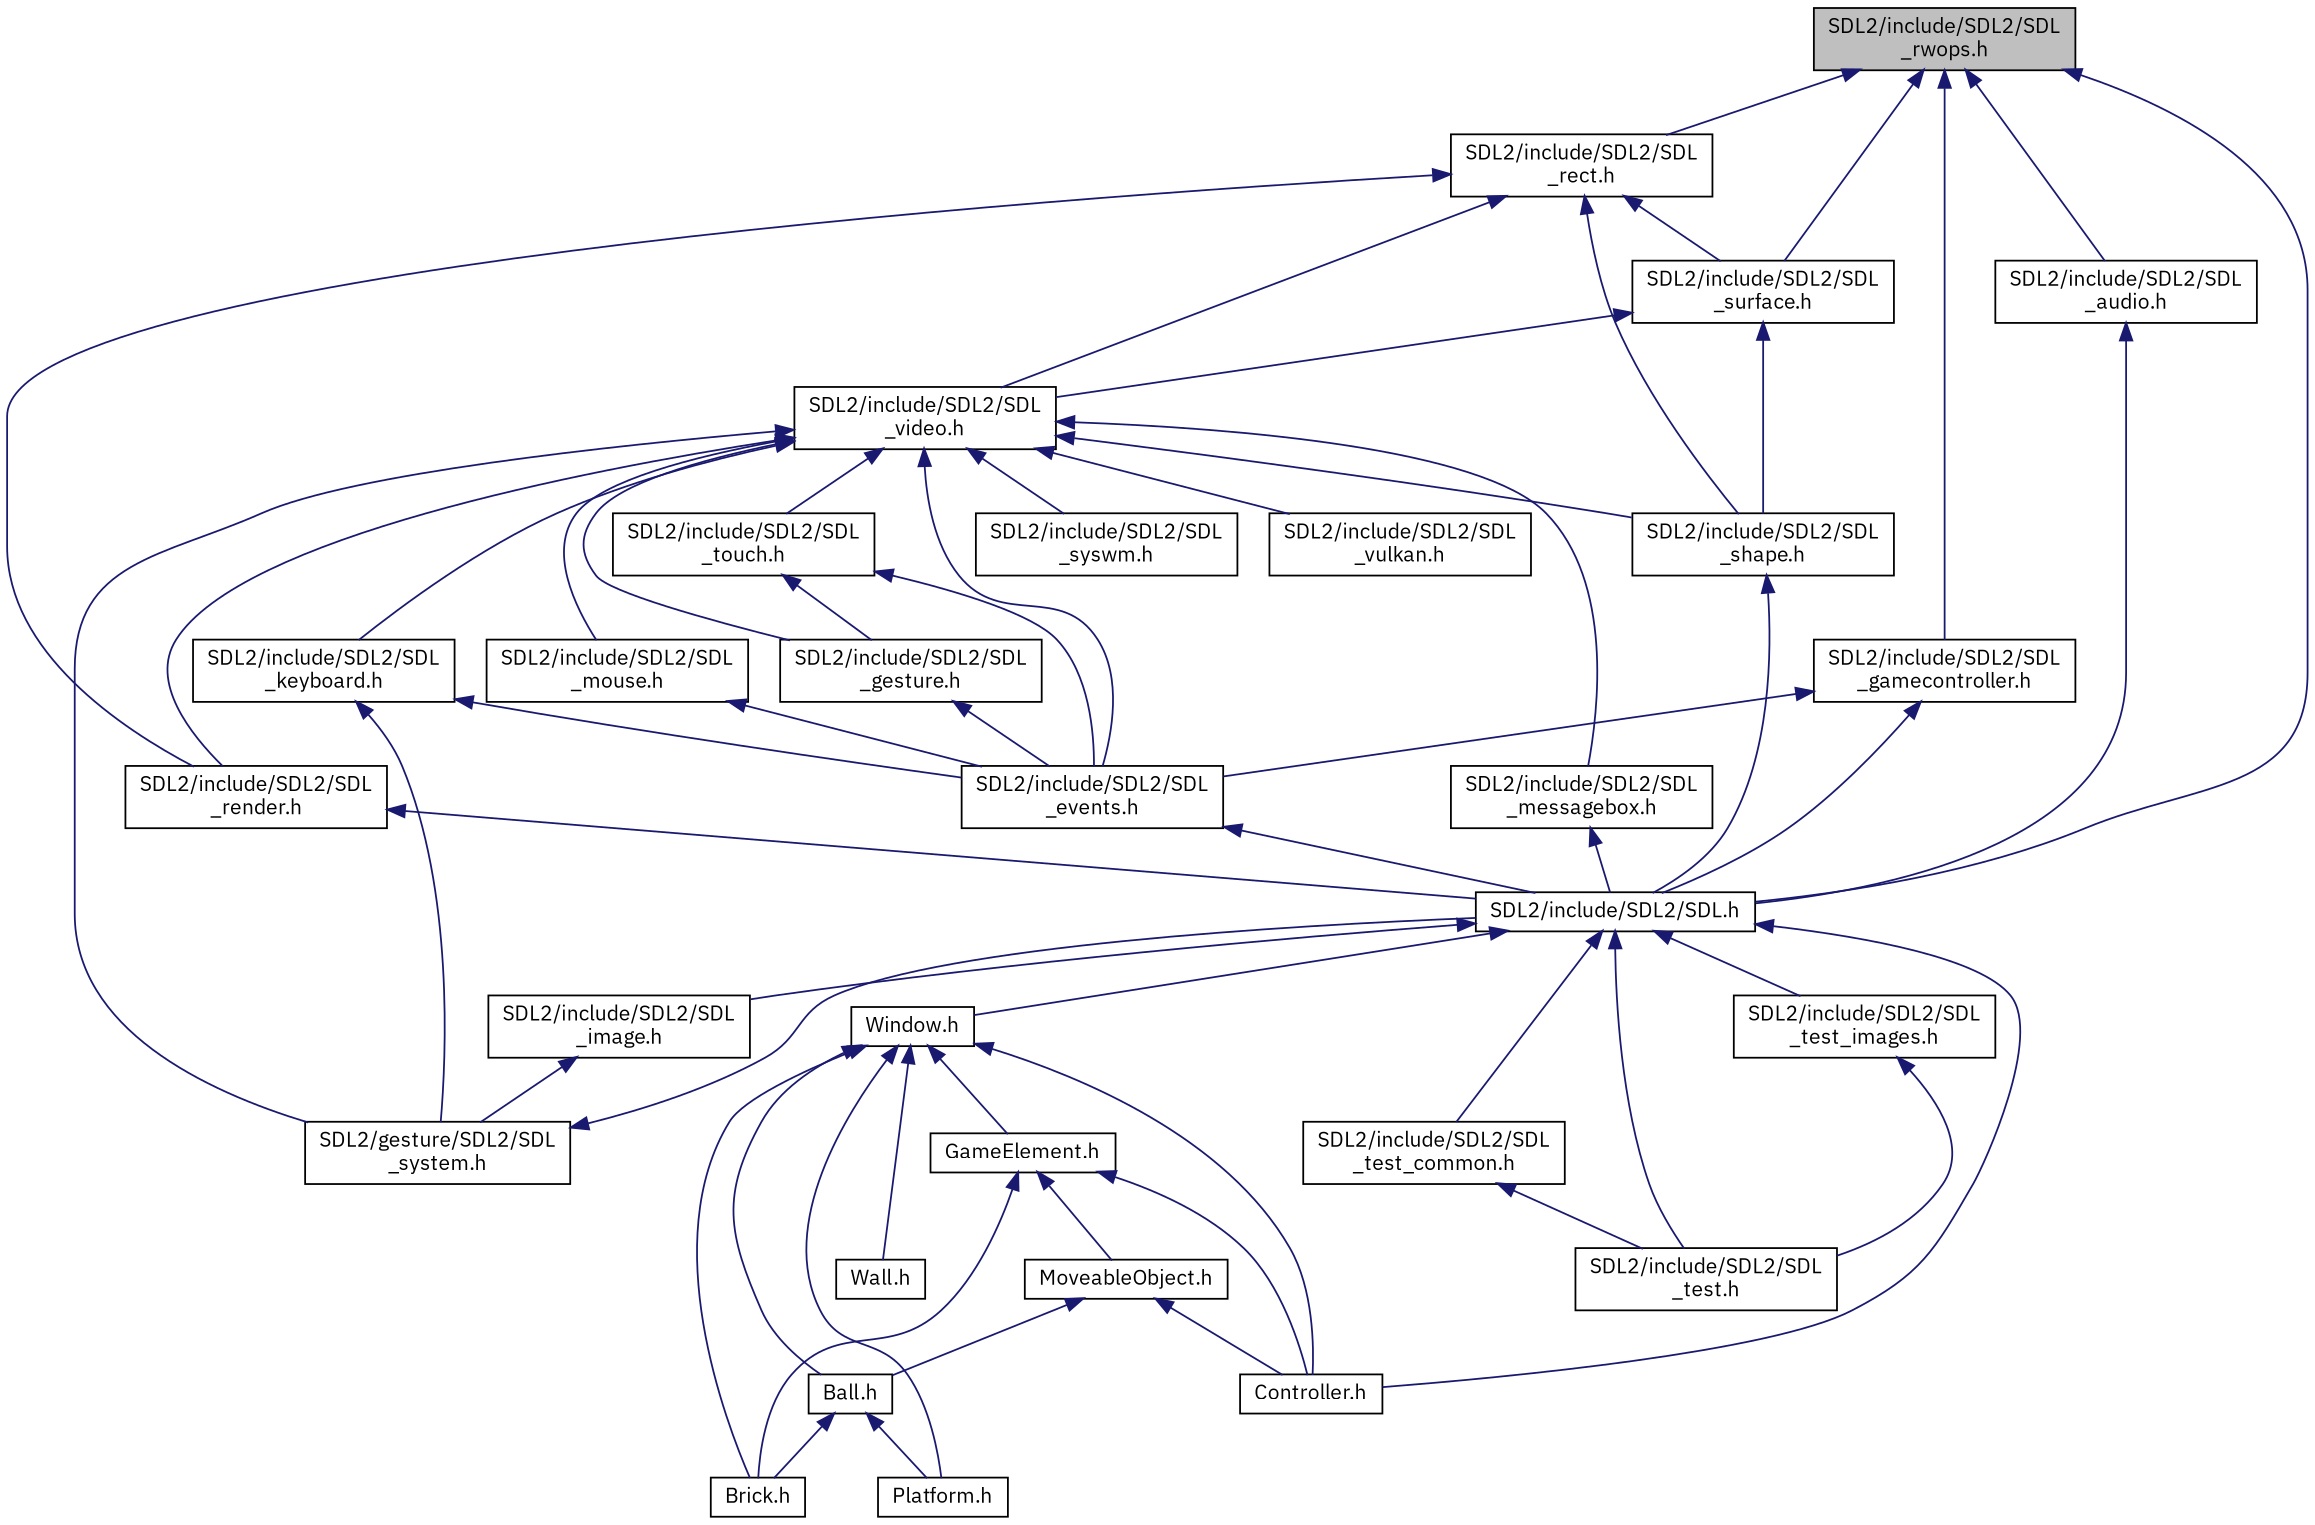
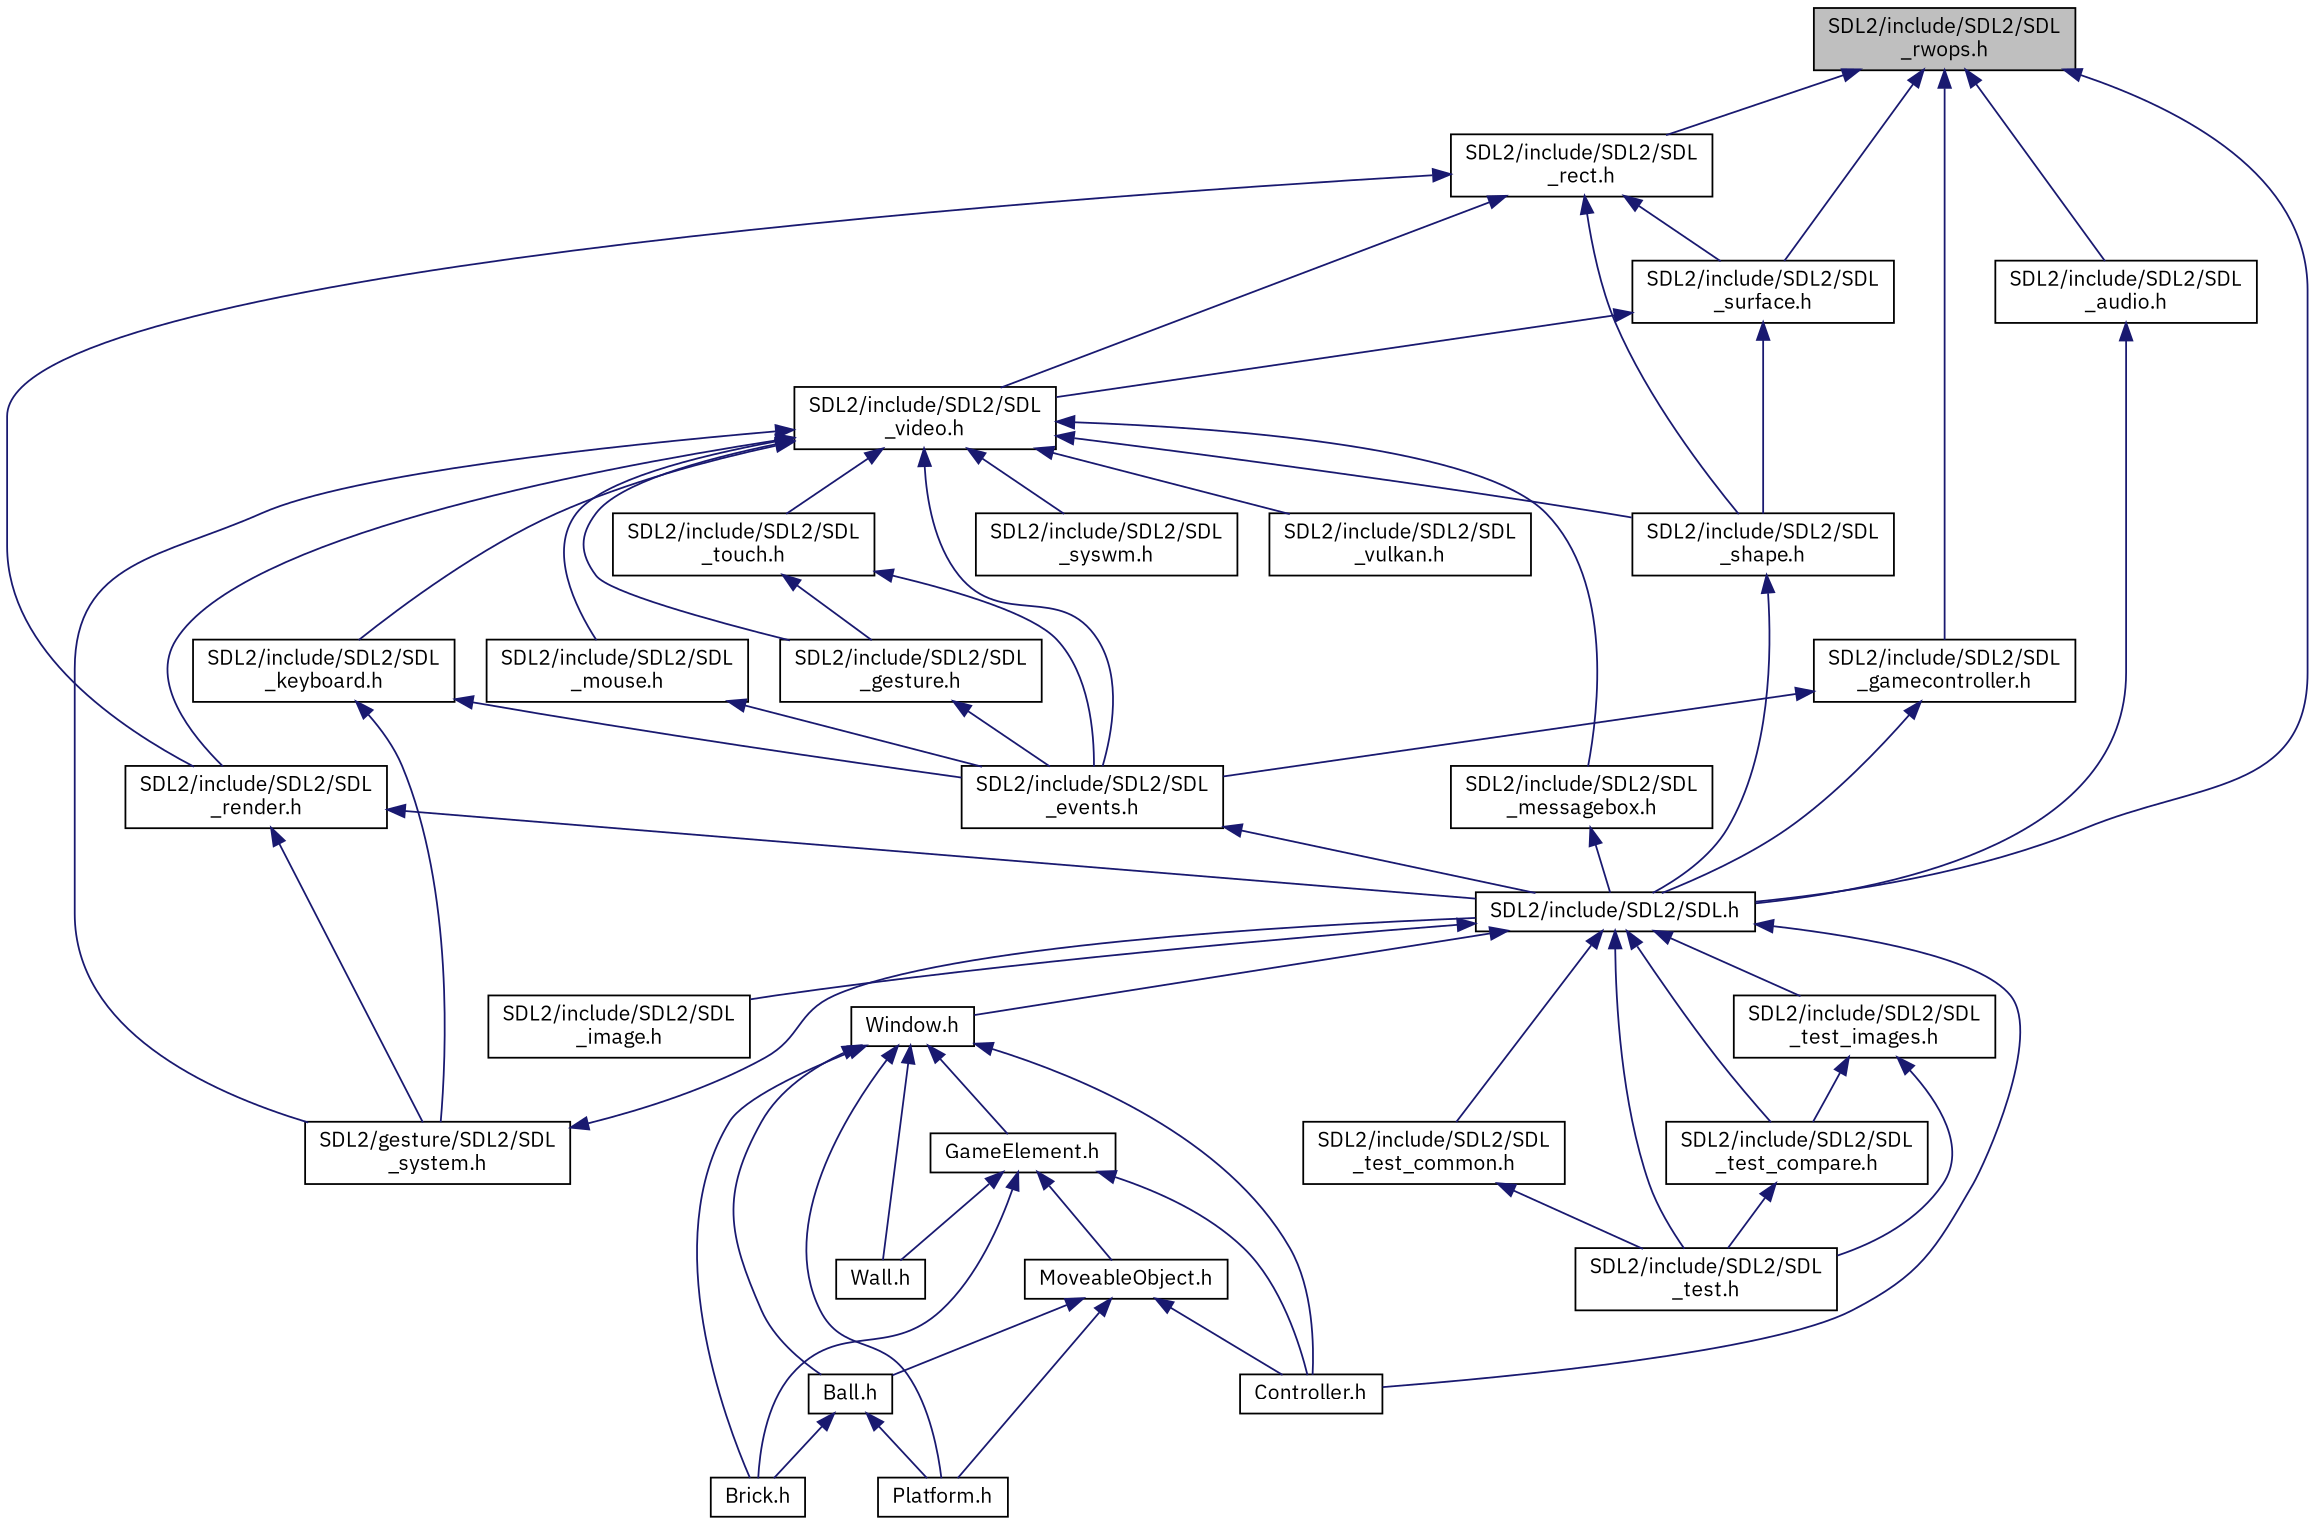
(521, 1095) -> (351, 983)
none -> (1797, 1153)
none -> (945, 1222)
none -> (1028, 1395)
